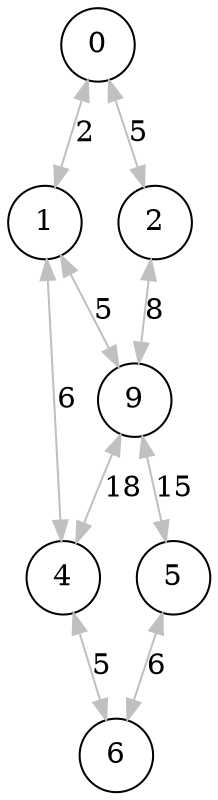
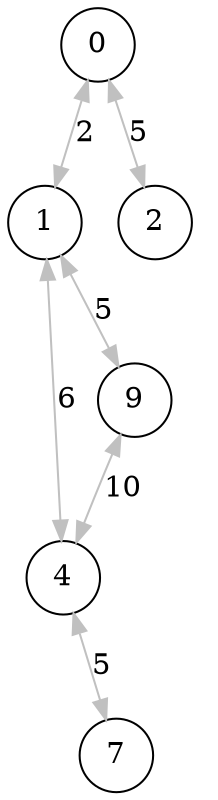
(145, 311) -> none
(124, 489) -> (124, 489)
(174, 578) -> none
(116, 755) -> (116, 755)
